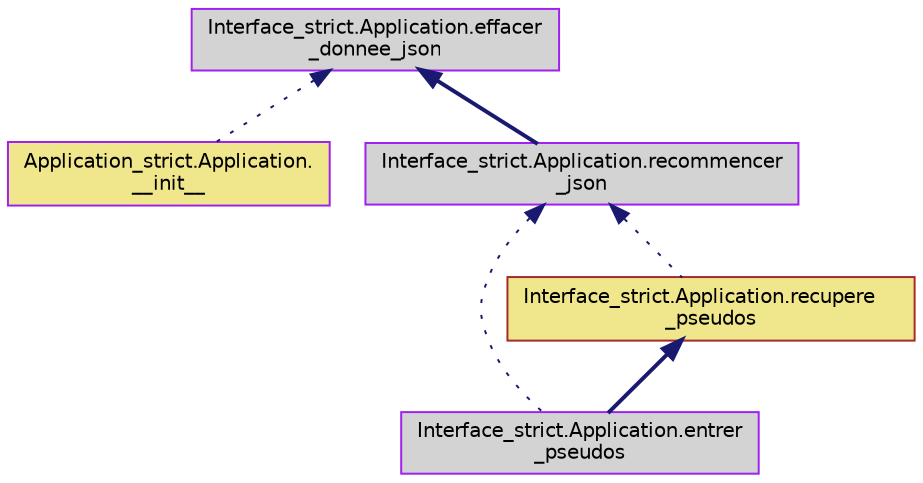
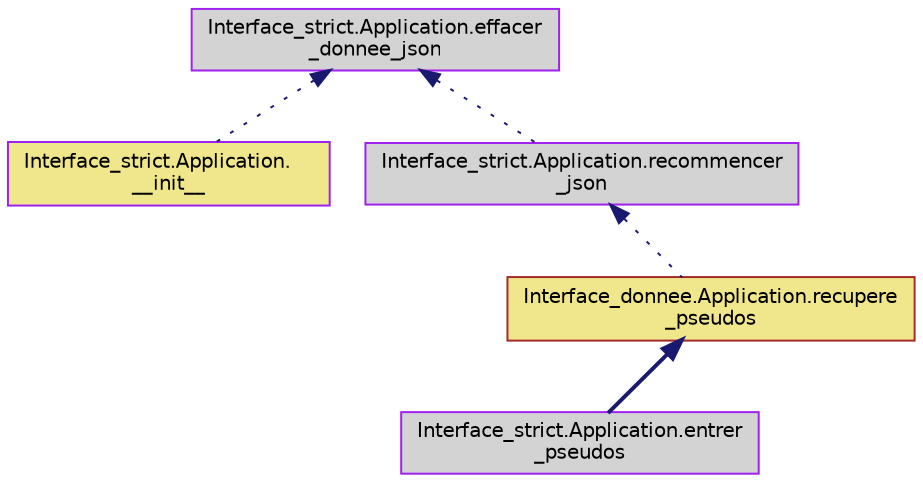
(487, 112) -> (487, 112)
(169, 174) -> (169, 174)
(711, 309) -> (711, 309)
(482, 318) -> none
